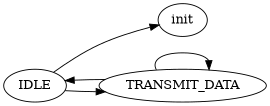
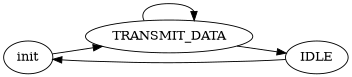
(81, 91) -> (73, 51)
